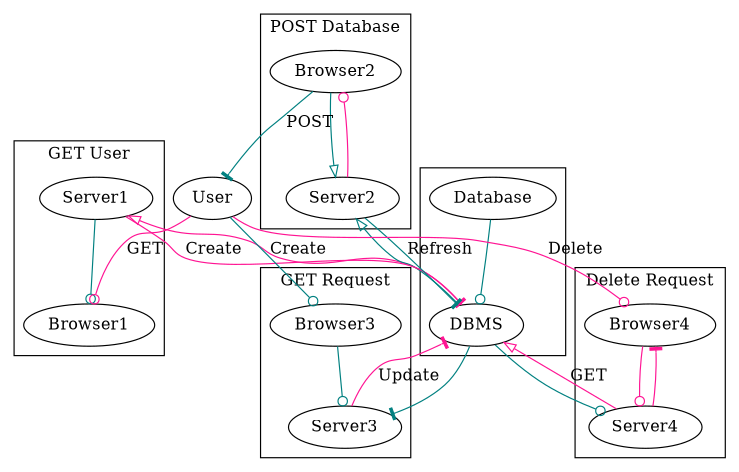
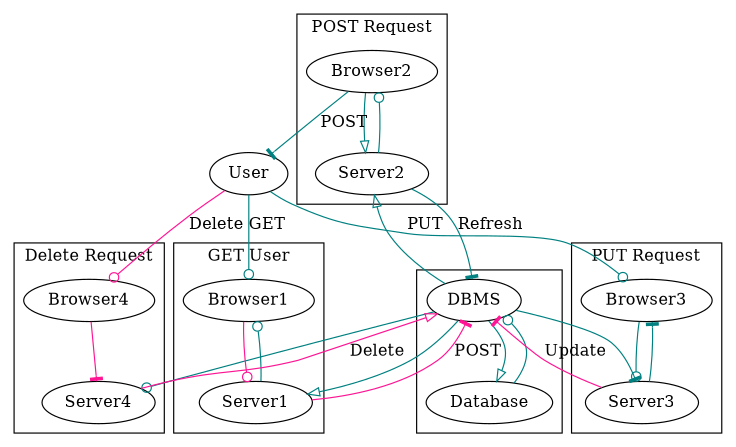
(336, 28) -> (372, 28)
(347, 140) -> (380, 128)
(130, 239) -> (249, 232)
(241, 239) -> (395, 368)
(214, 249) -> (478, 351)
(299, 249) -> (425, 225)
(336, 281) -> (647, 256)
none -> (504, 344)
none -> (244, 347)
none -> (652, 355)
(640, 371) -> (94, 349)
(589, 376) -> (377, 351)
(656, 379) -> none
